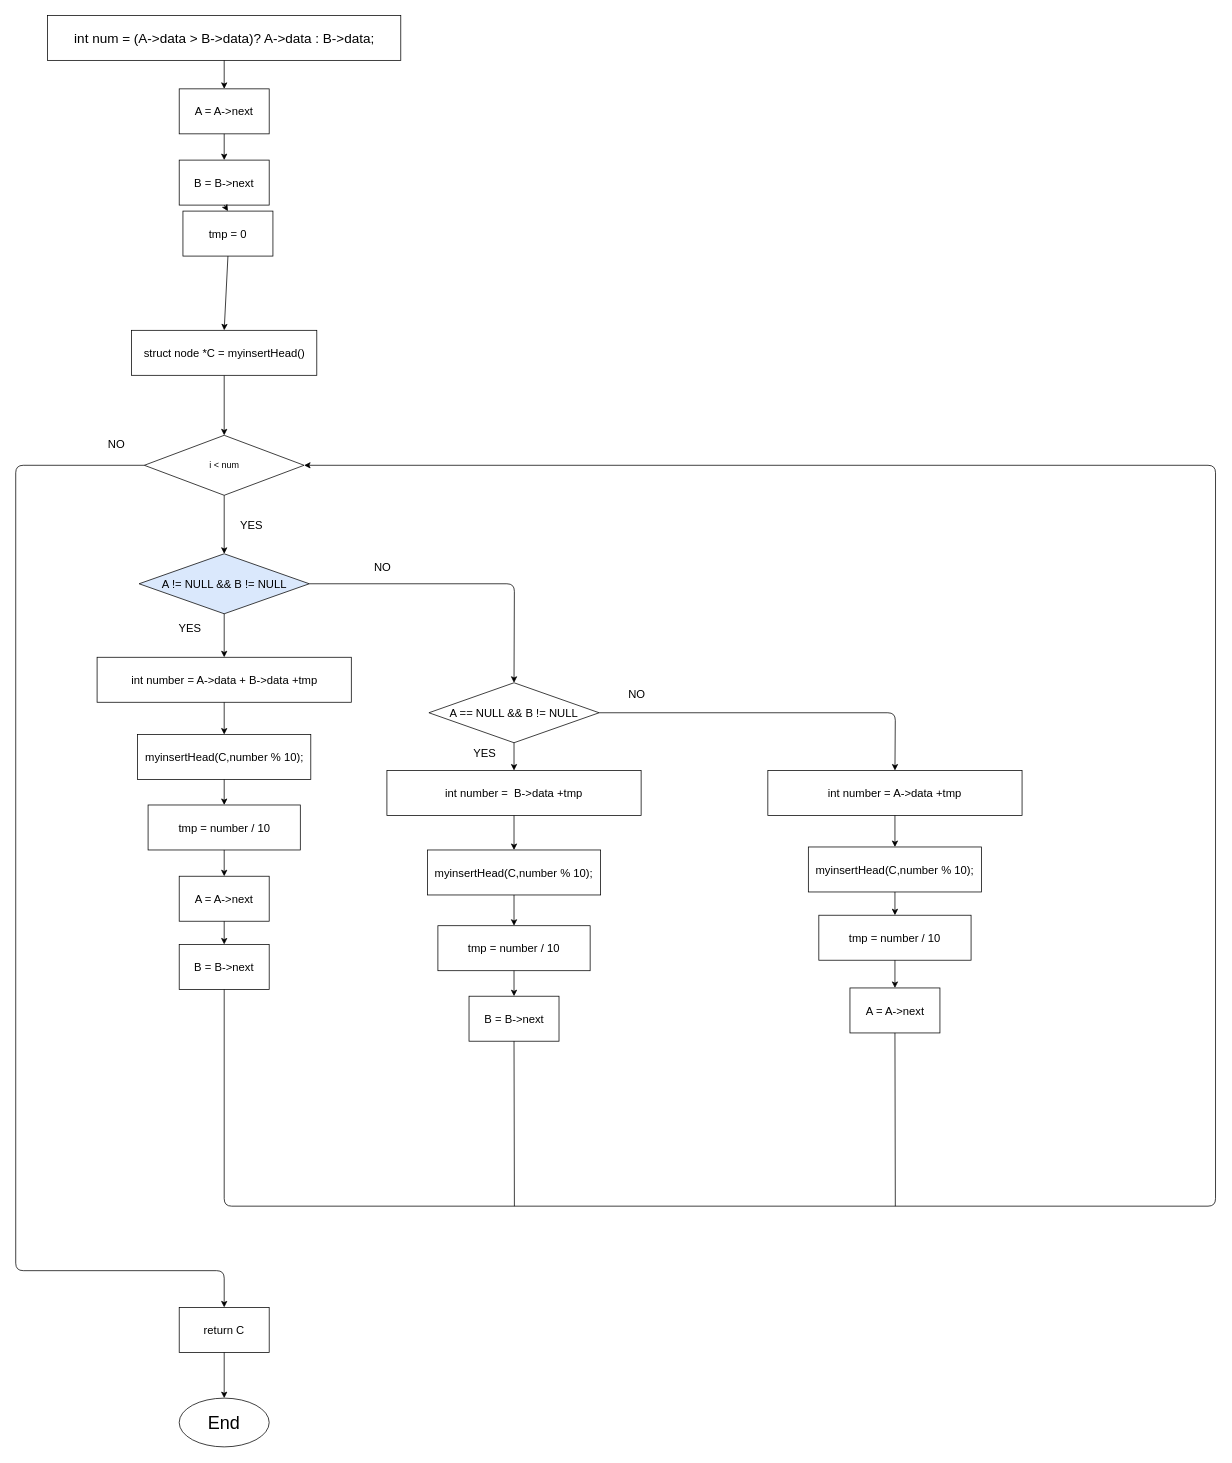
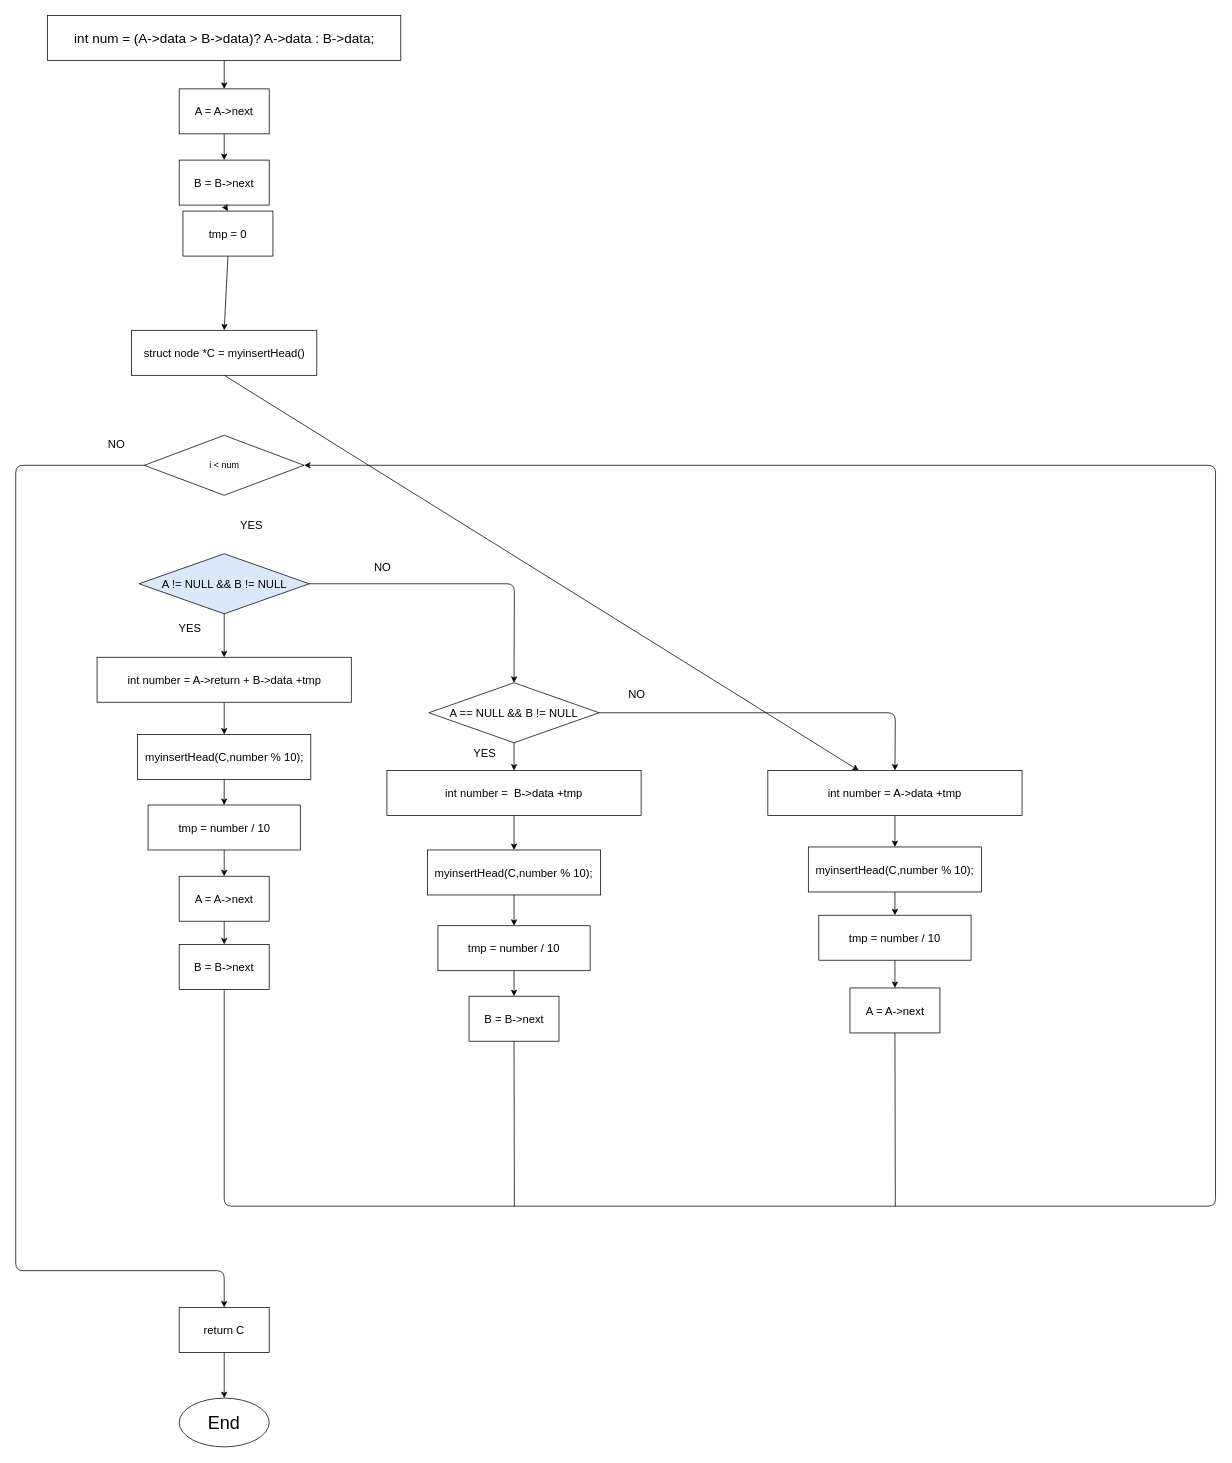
(224, 402) -> (539, 572)
(224, 522) -> none
(224, 680) -> (224, 680)
